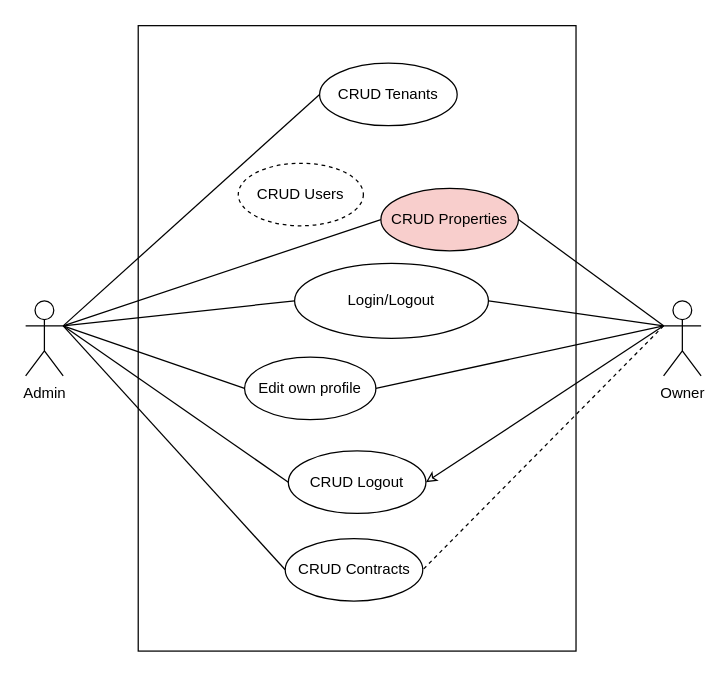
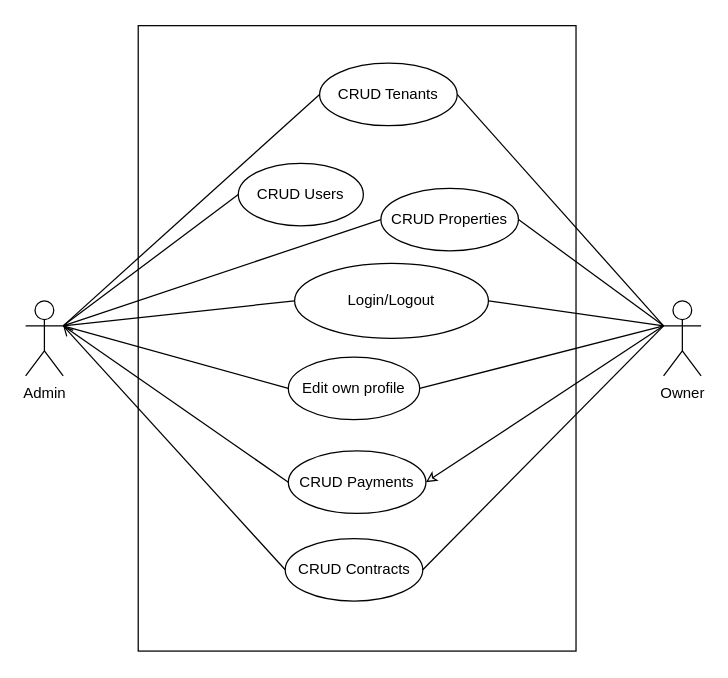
(301, 194) -> (301, 194)
none -> (556, 205)
(449, 219) -> (449, 219)
none -> (156, 256)
(68, 331) -> (68, 331)
(310, 388) -> (354, 388)
(541, 449) -> (541, 449)
(357, 482) -> (357, 482)
